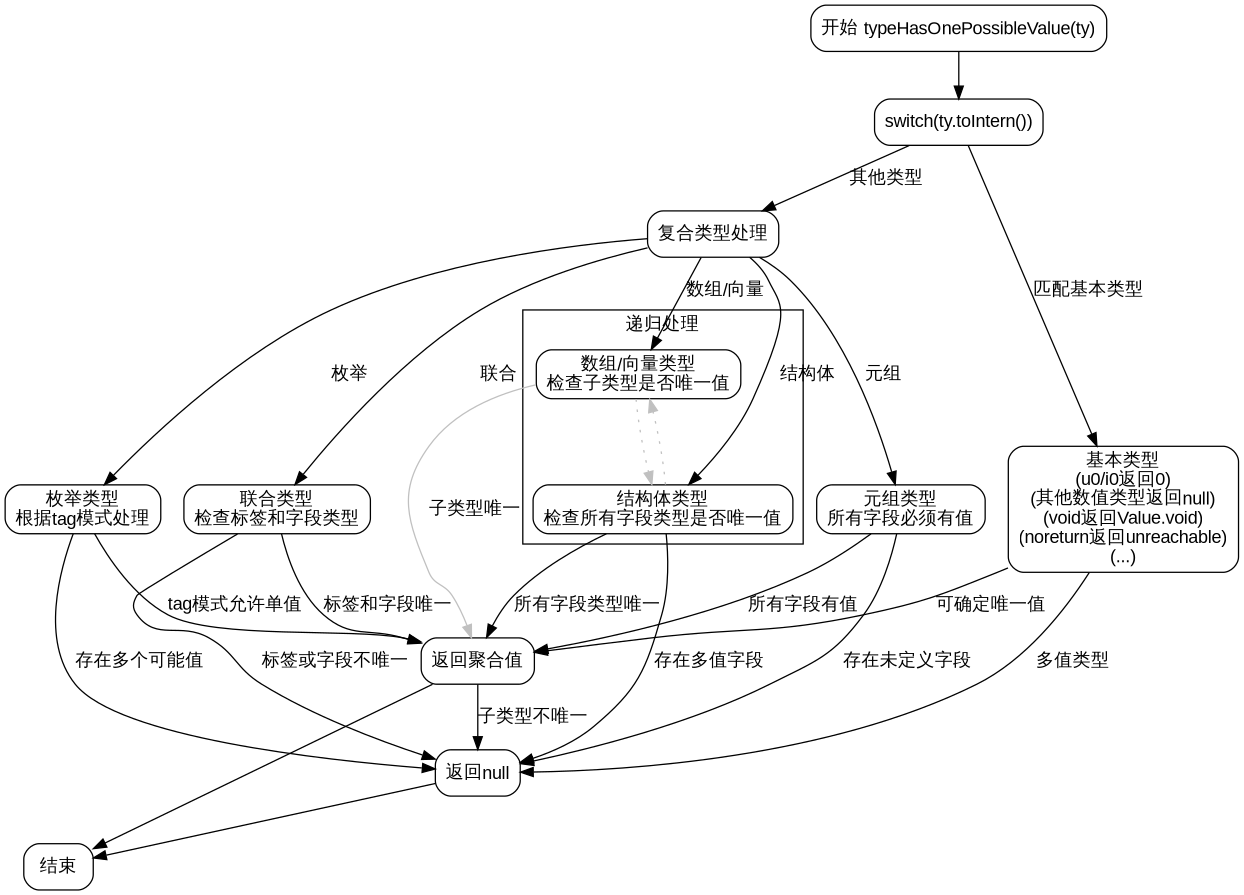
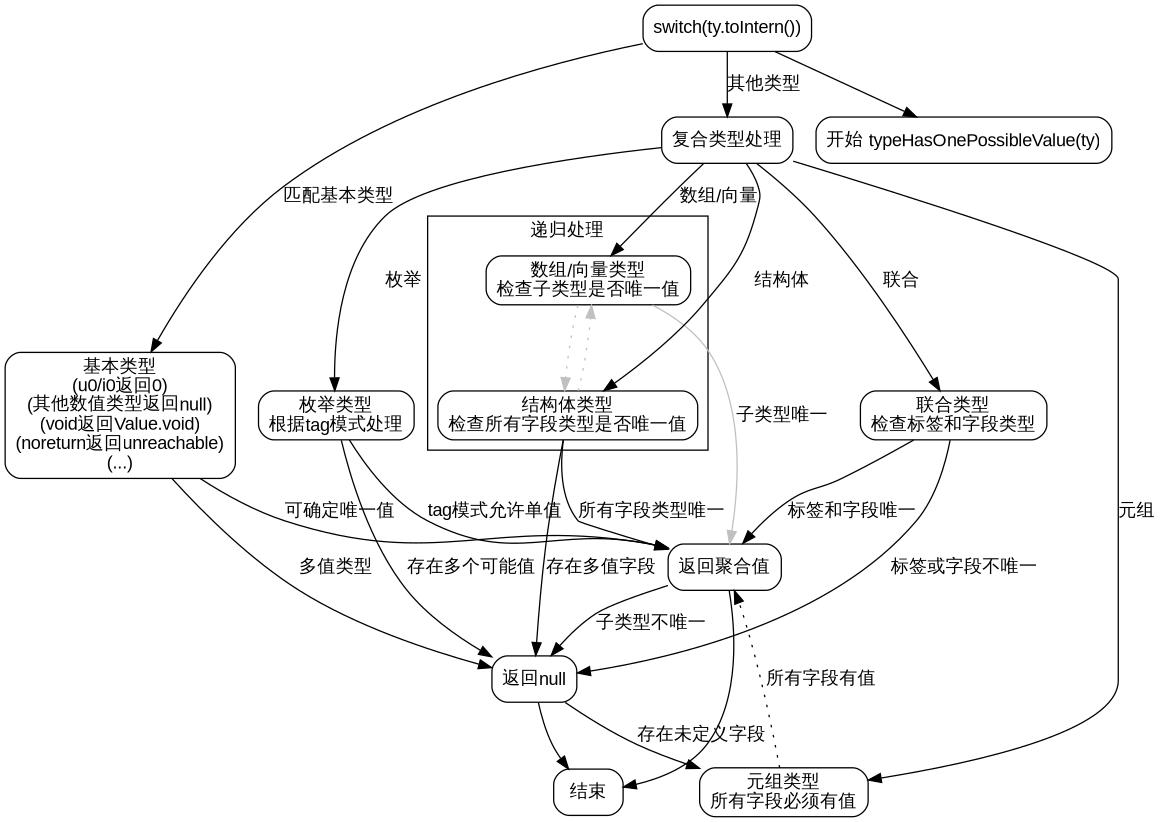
(959, 69) -> (840, 82)
(716, 608) -> (762, 685)
(750, 693) -> (624, 738)
